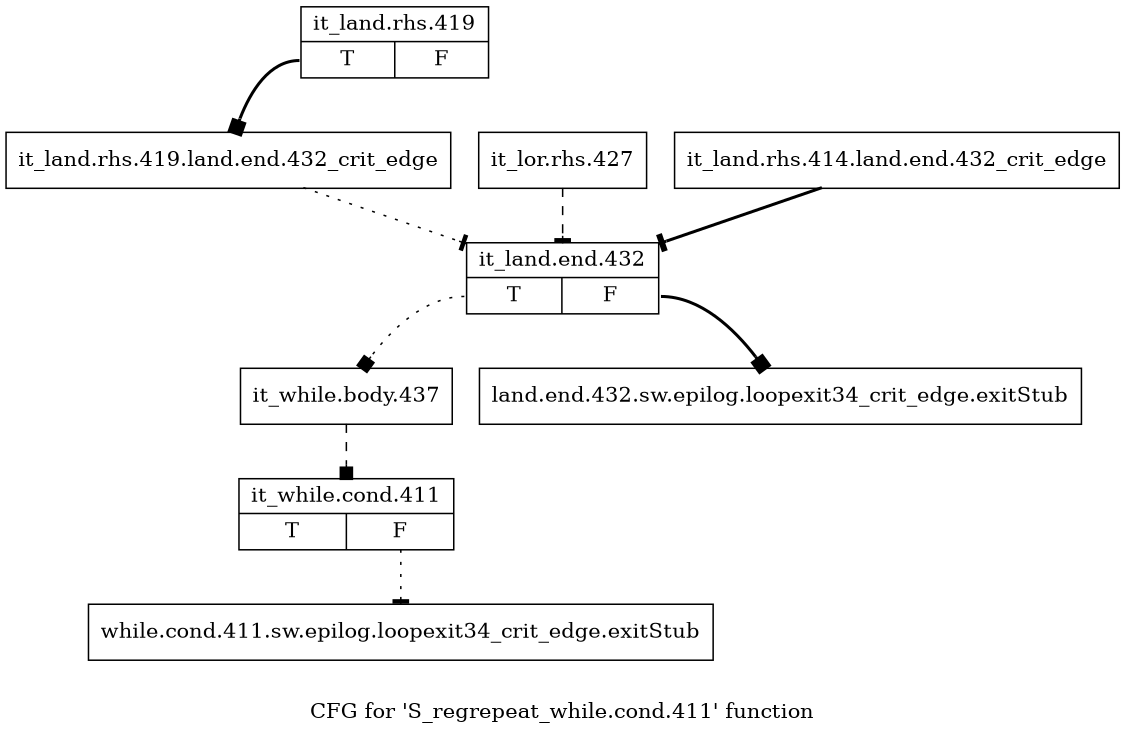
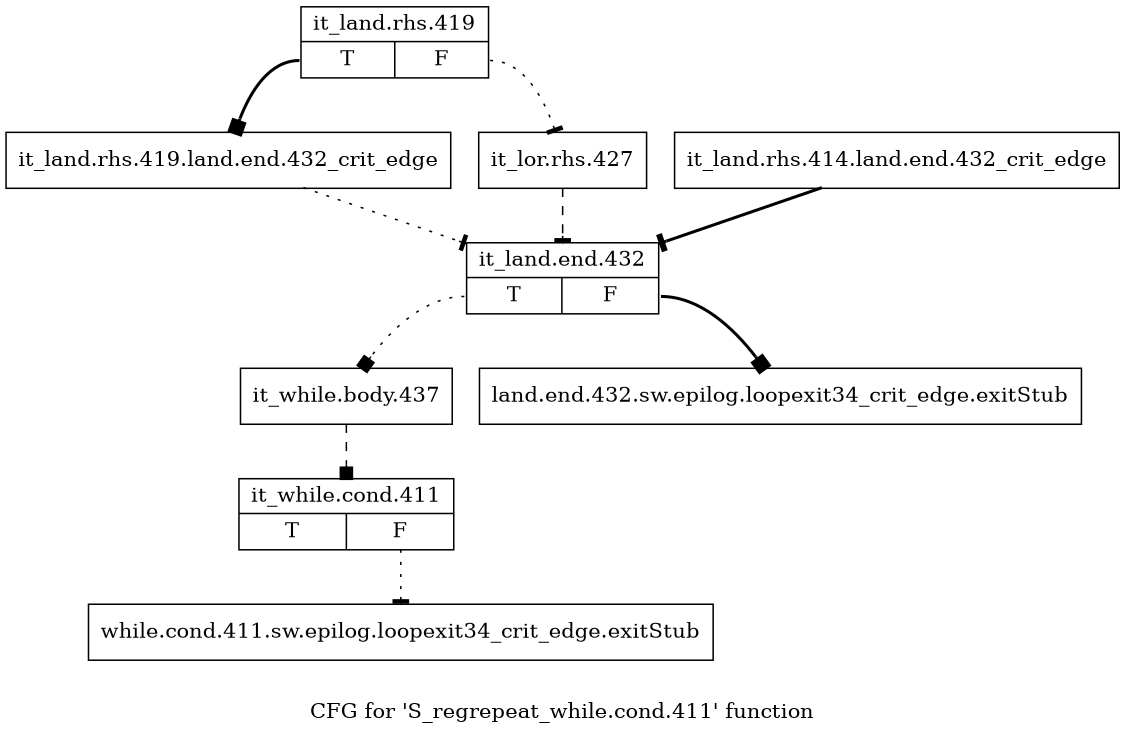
none -> (531, 83)
